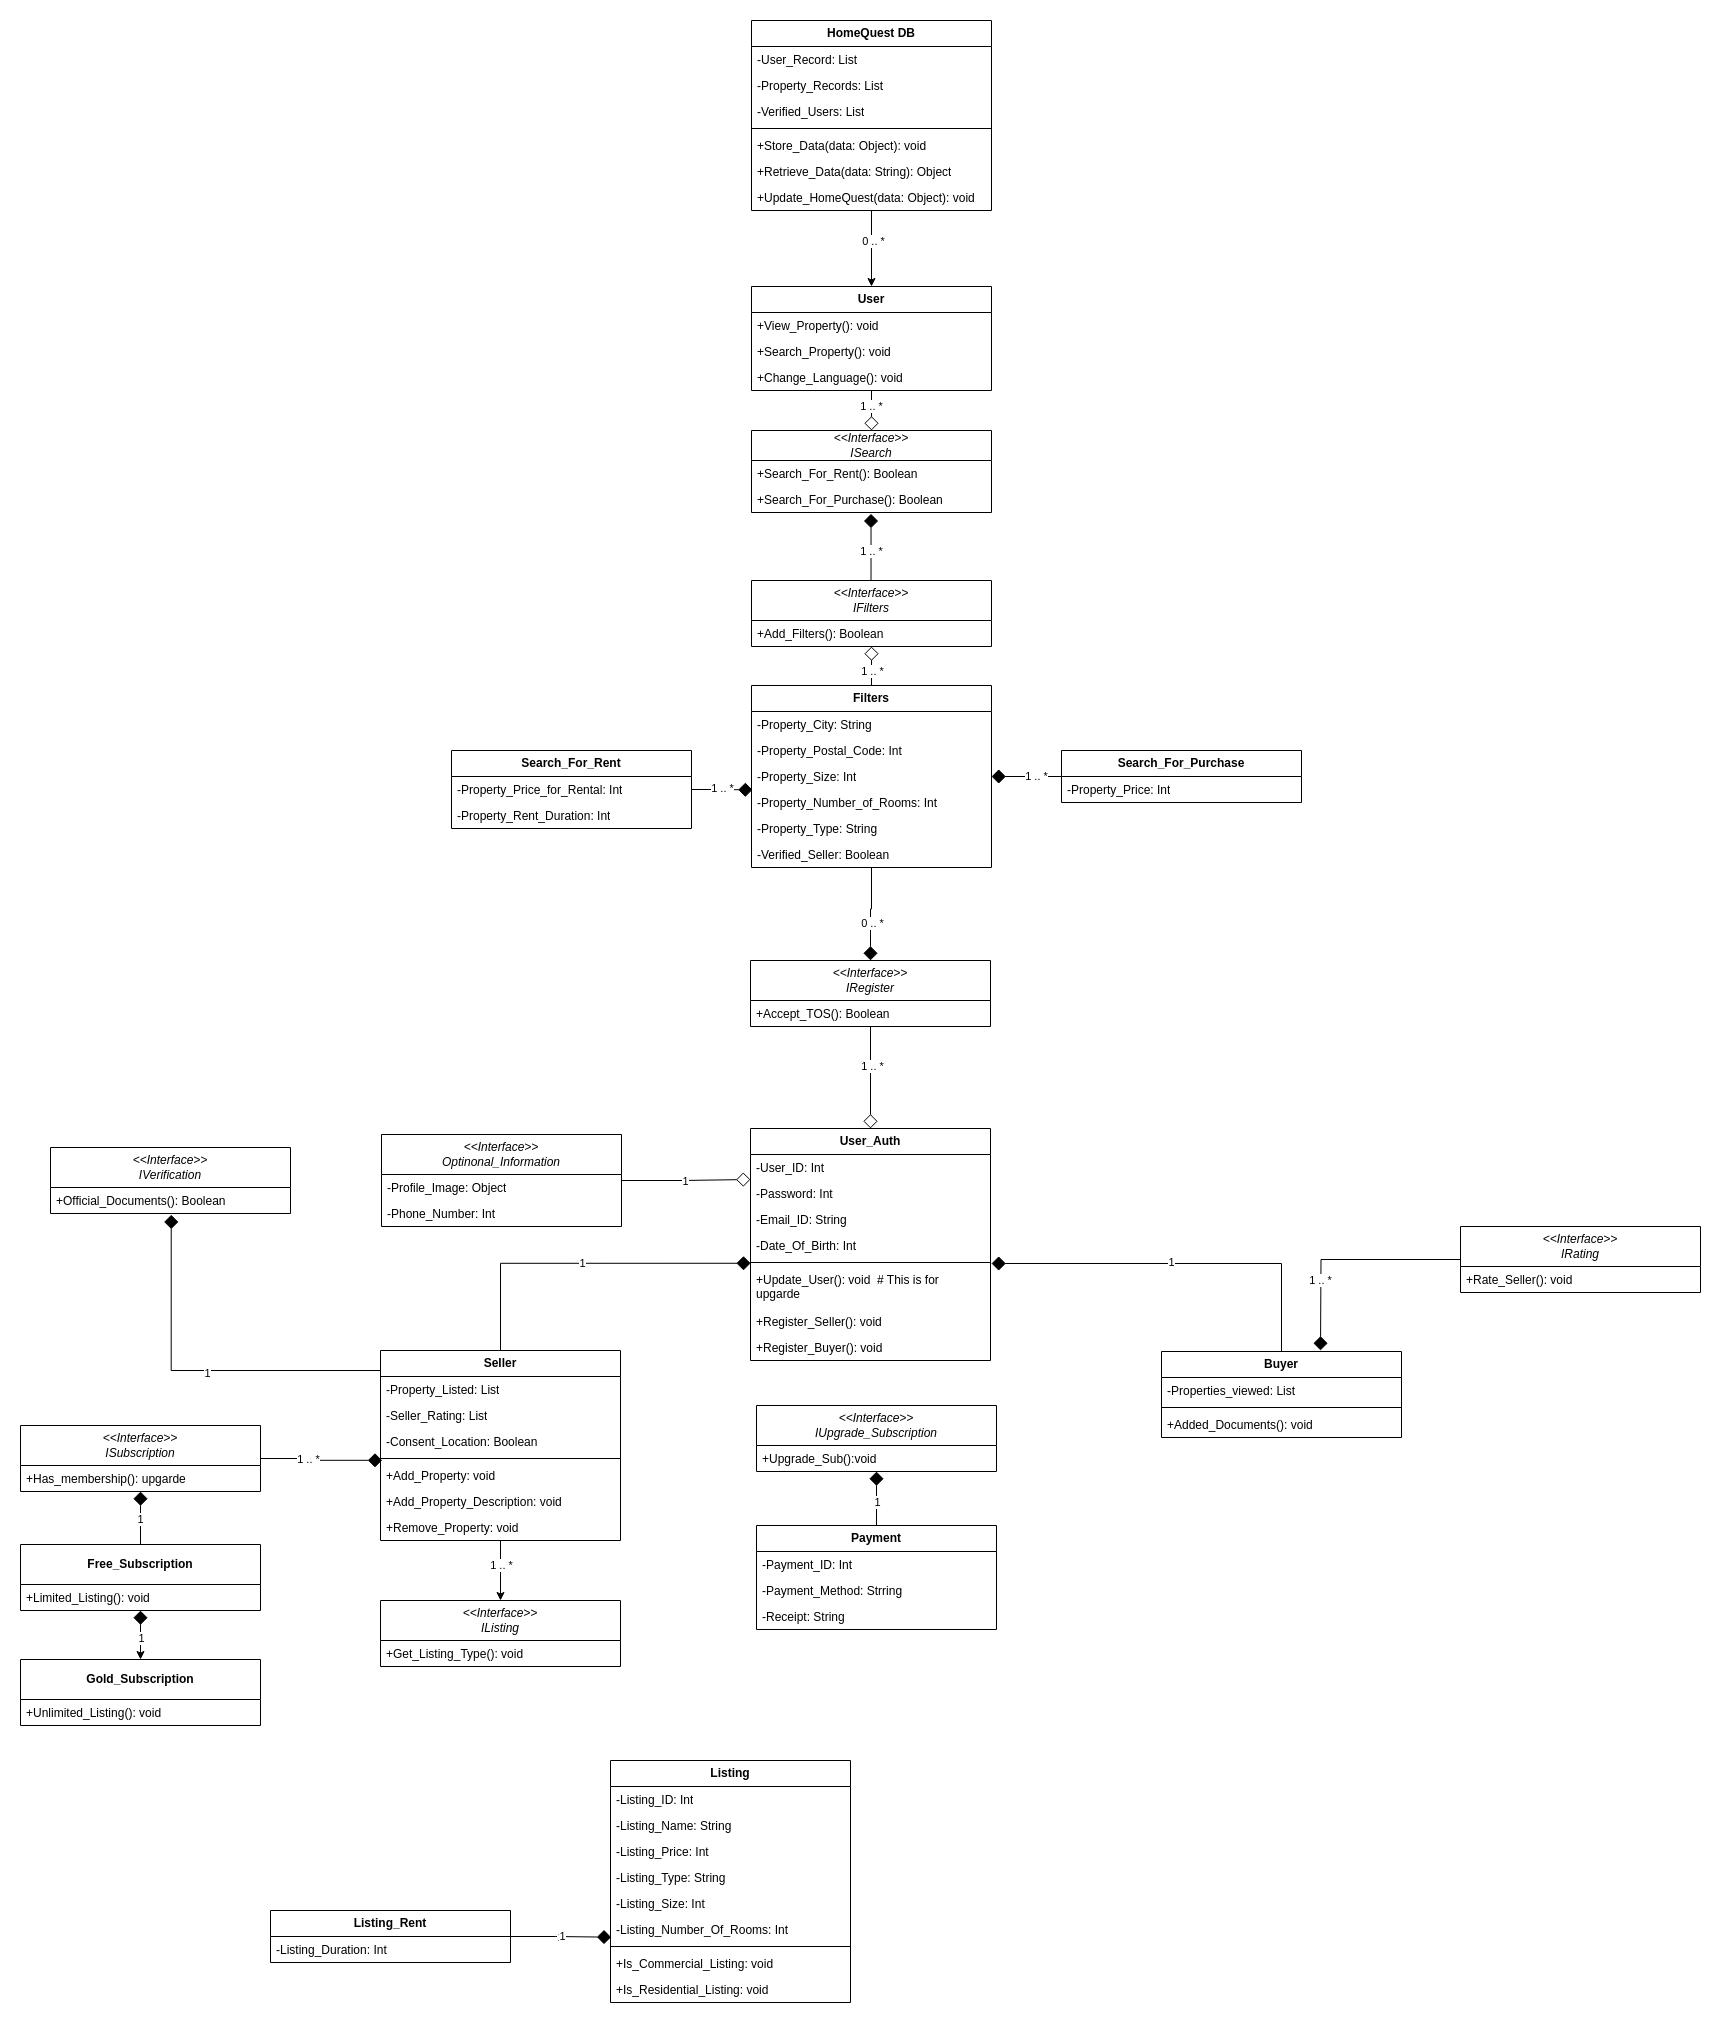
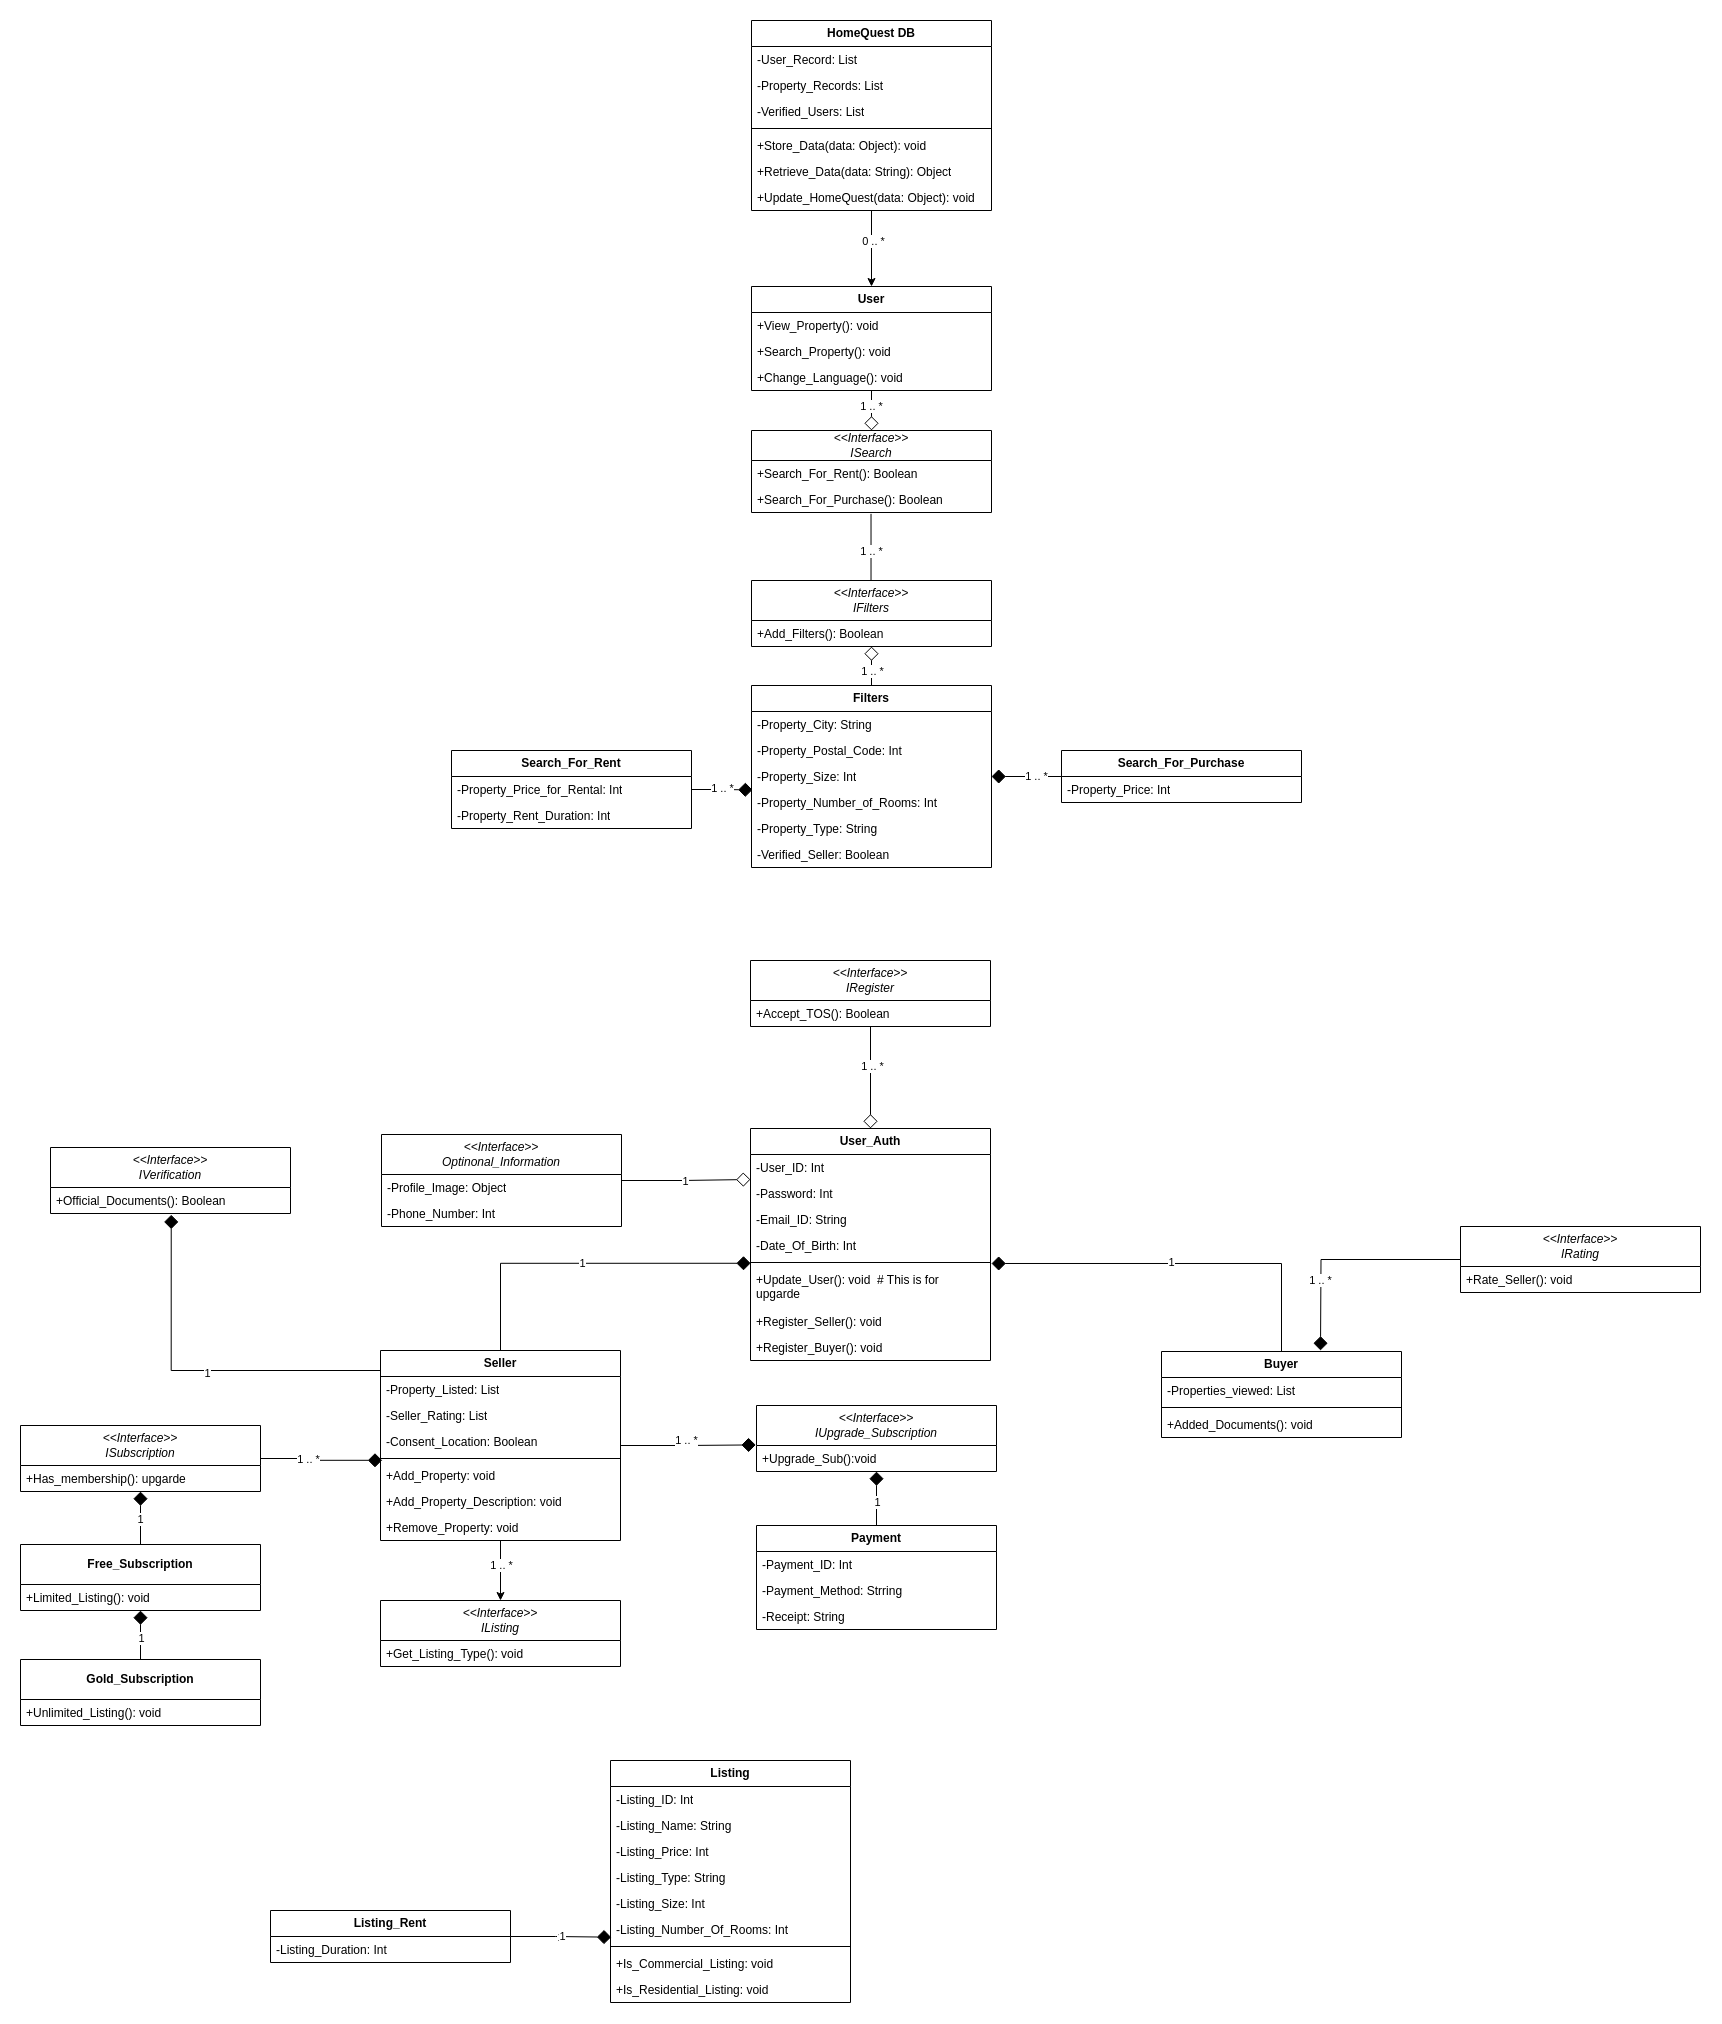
(871, 528) -> (871, 521)
(872, 907) -> none
none -> (713, 1445)
(141, 1651) -> (141, 1653)
